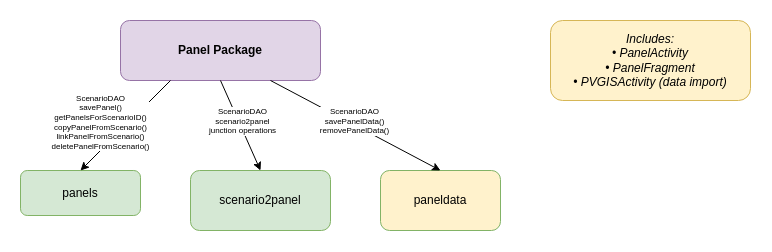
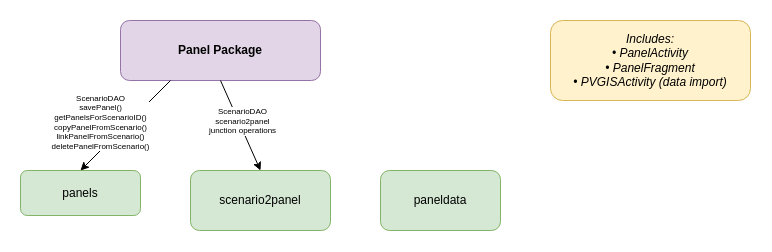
(382, 139) -> none
(441, 201) -> (441, 201)
